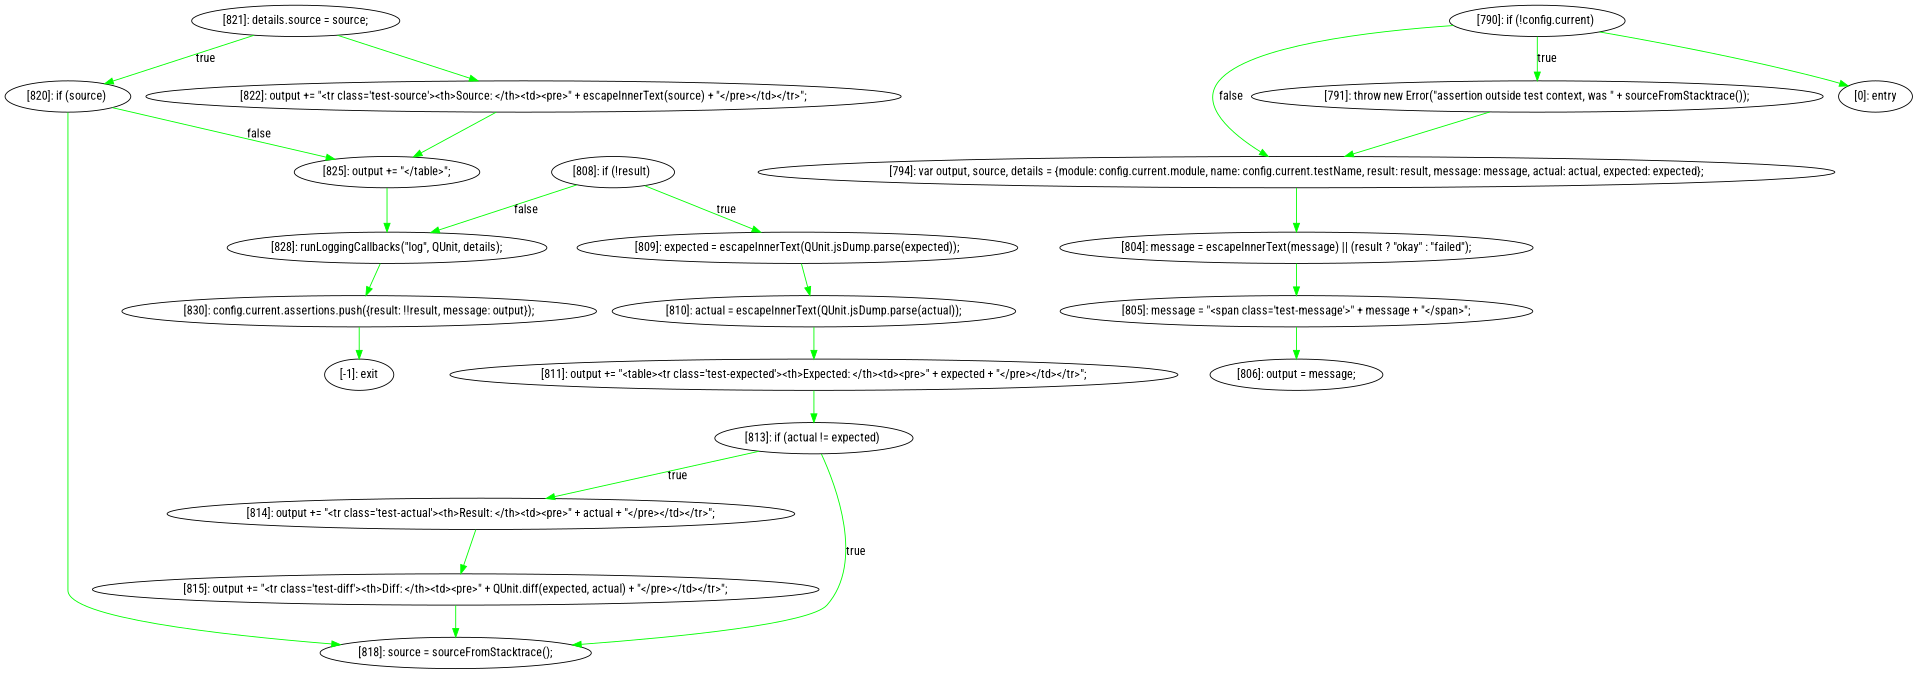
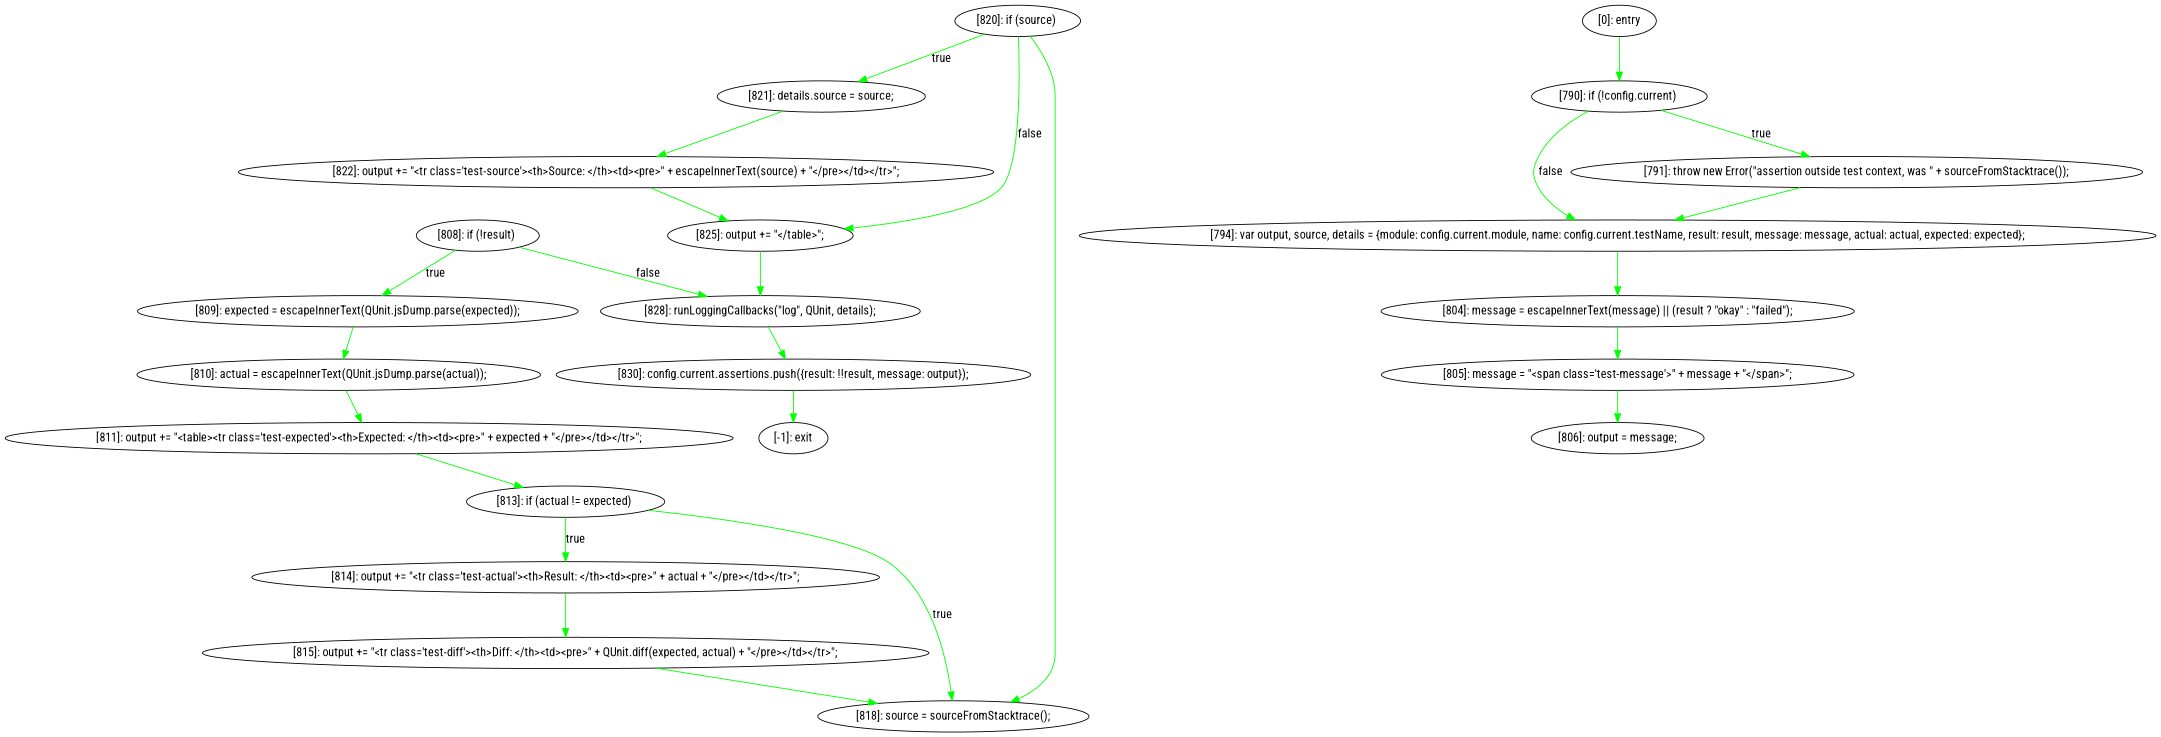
(1720, 55) -> (1619, 54)
(183, 58) -> (925, 56)
